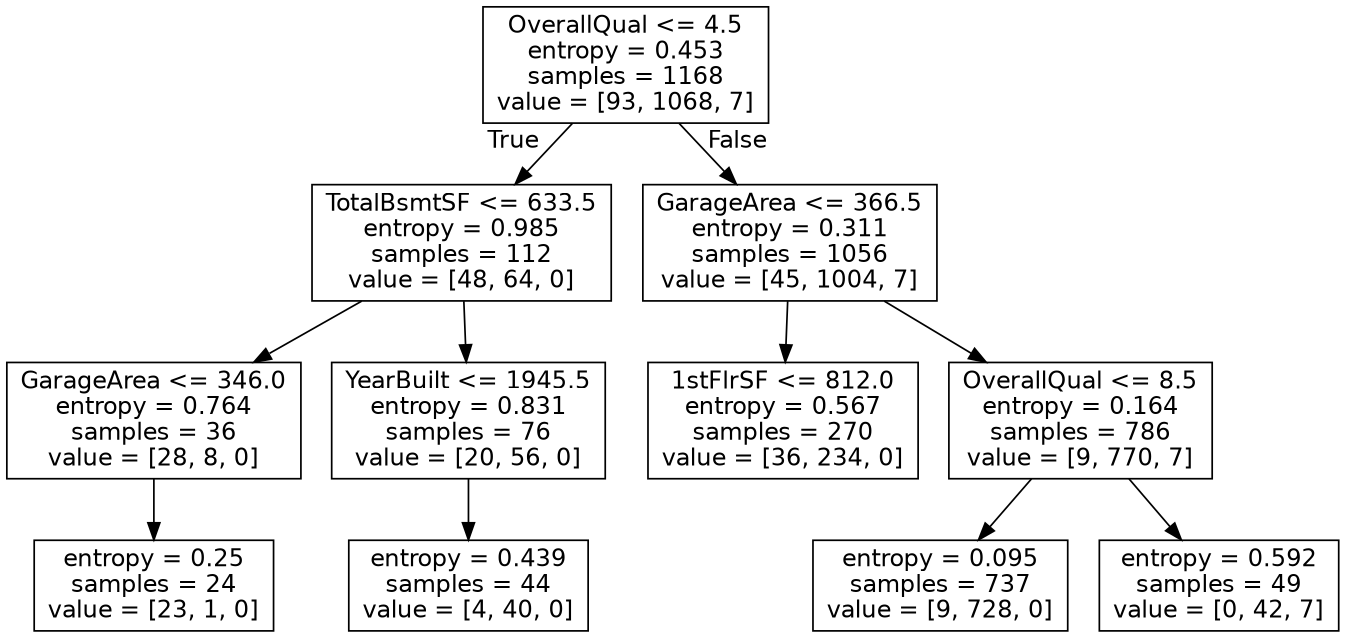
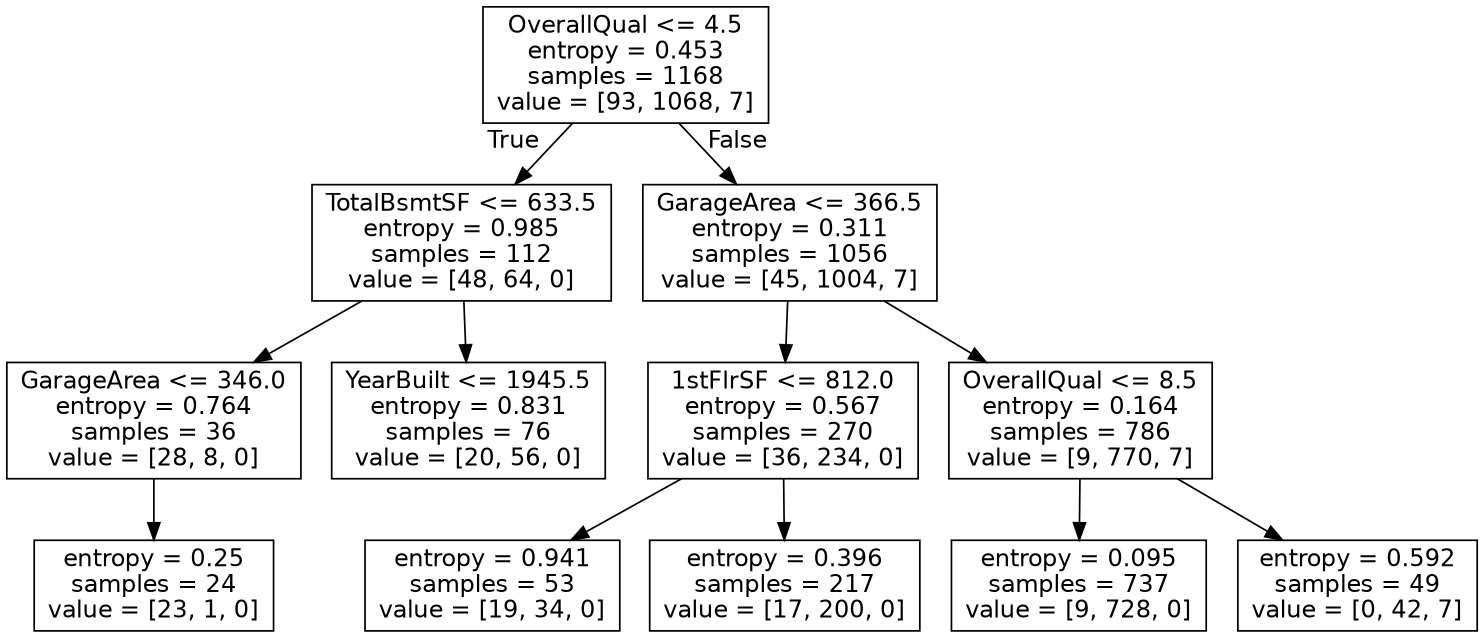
(468, 586) -> none
none -> (492, 586)
none -> (785, 586)
